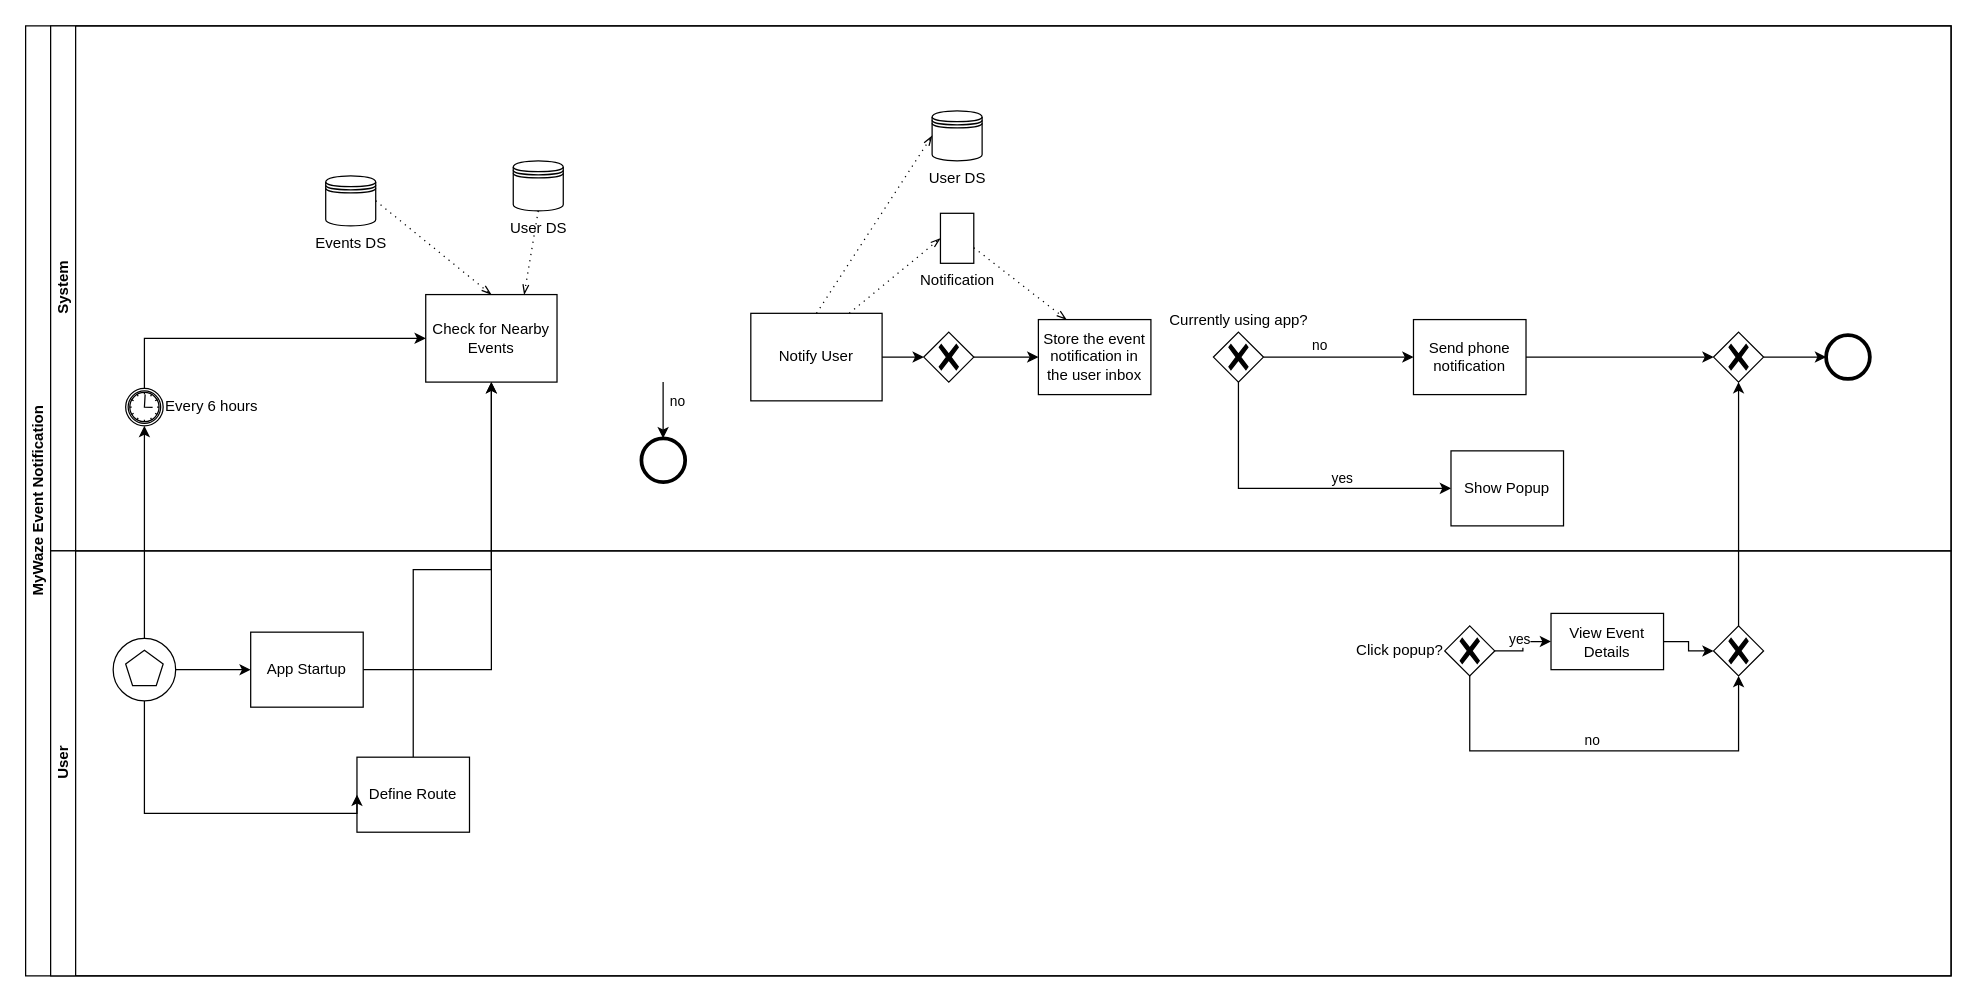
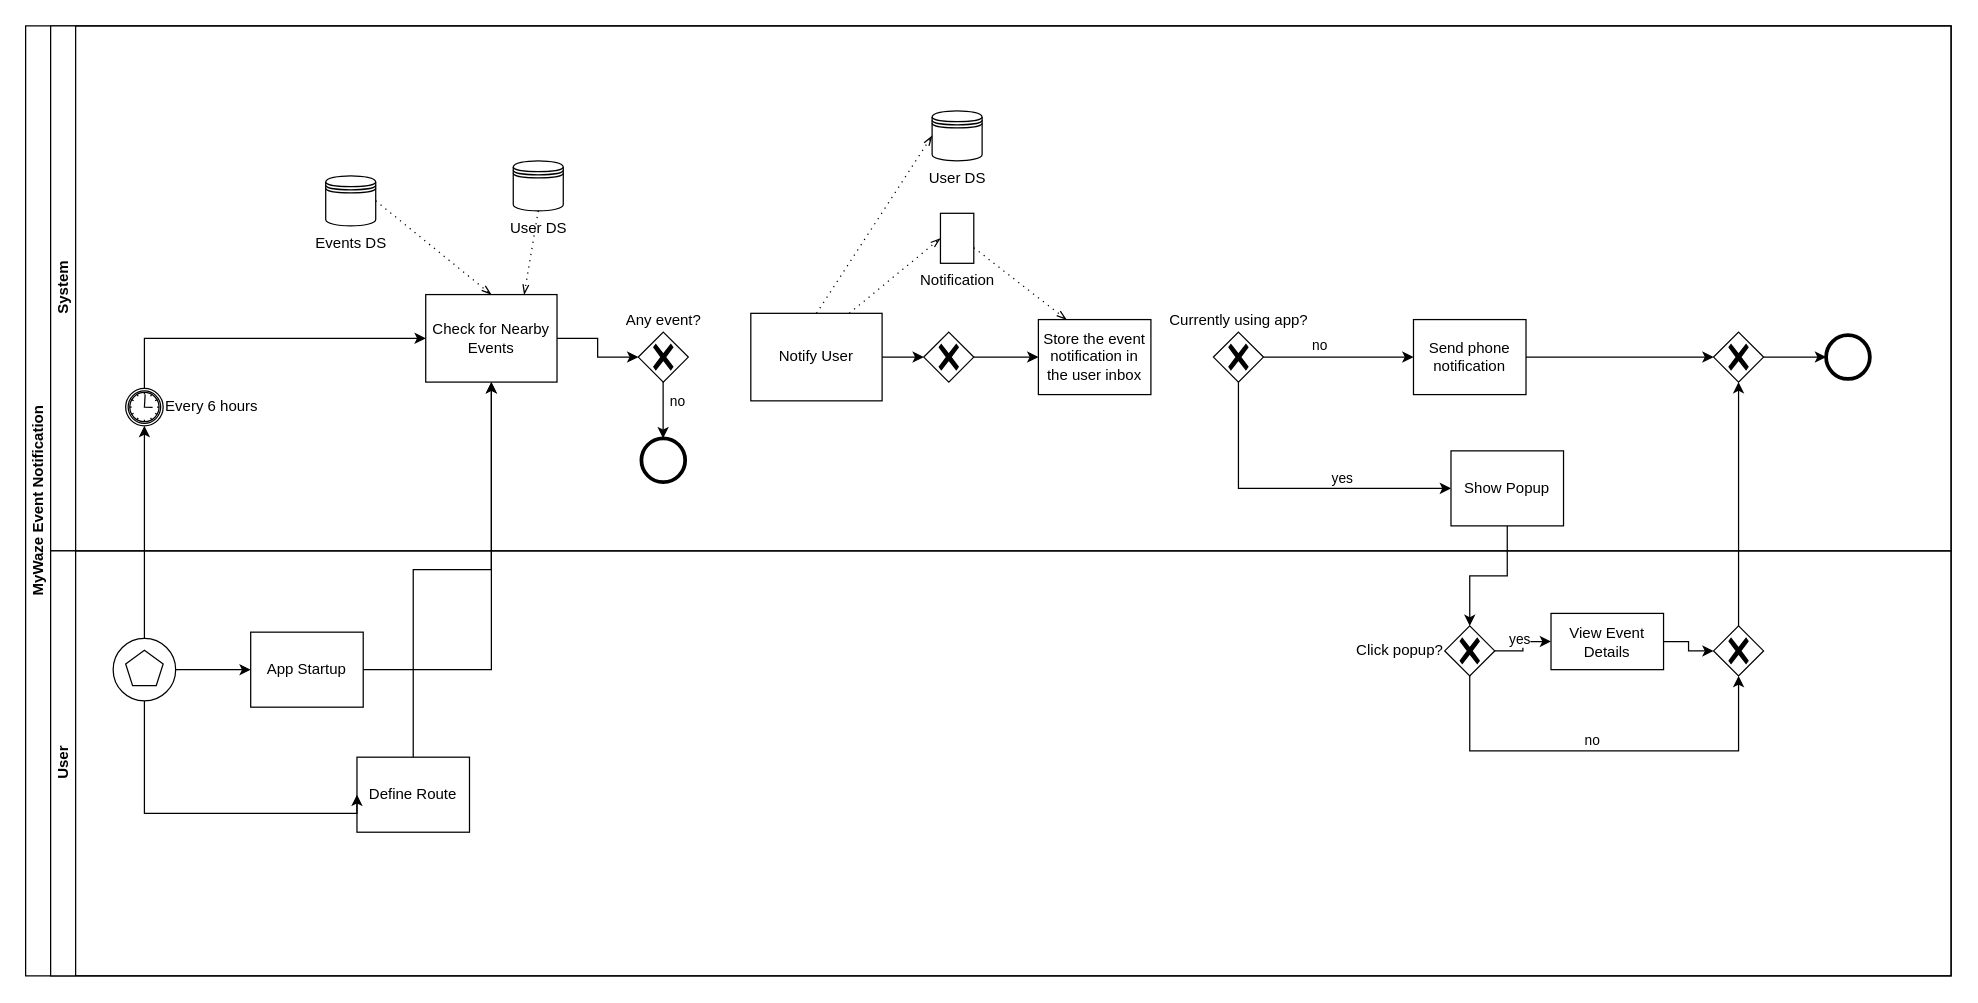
none -> (598, 343)
none -> (663, 357)
none -> (1493, 576)
